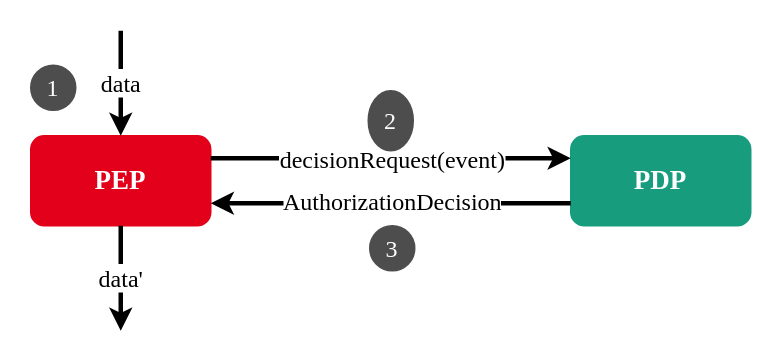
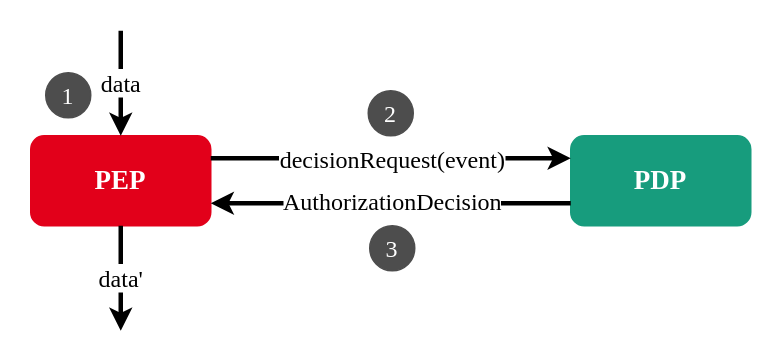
(53, 88) -> (68, 95)
(391, 121) -> (391, 113)
